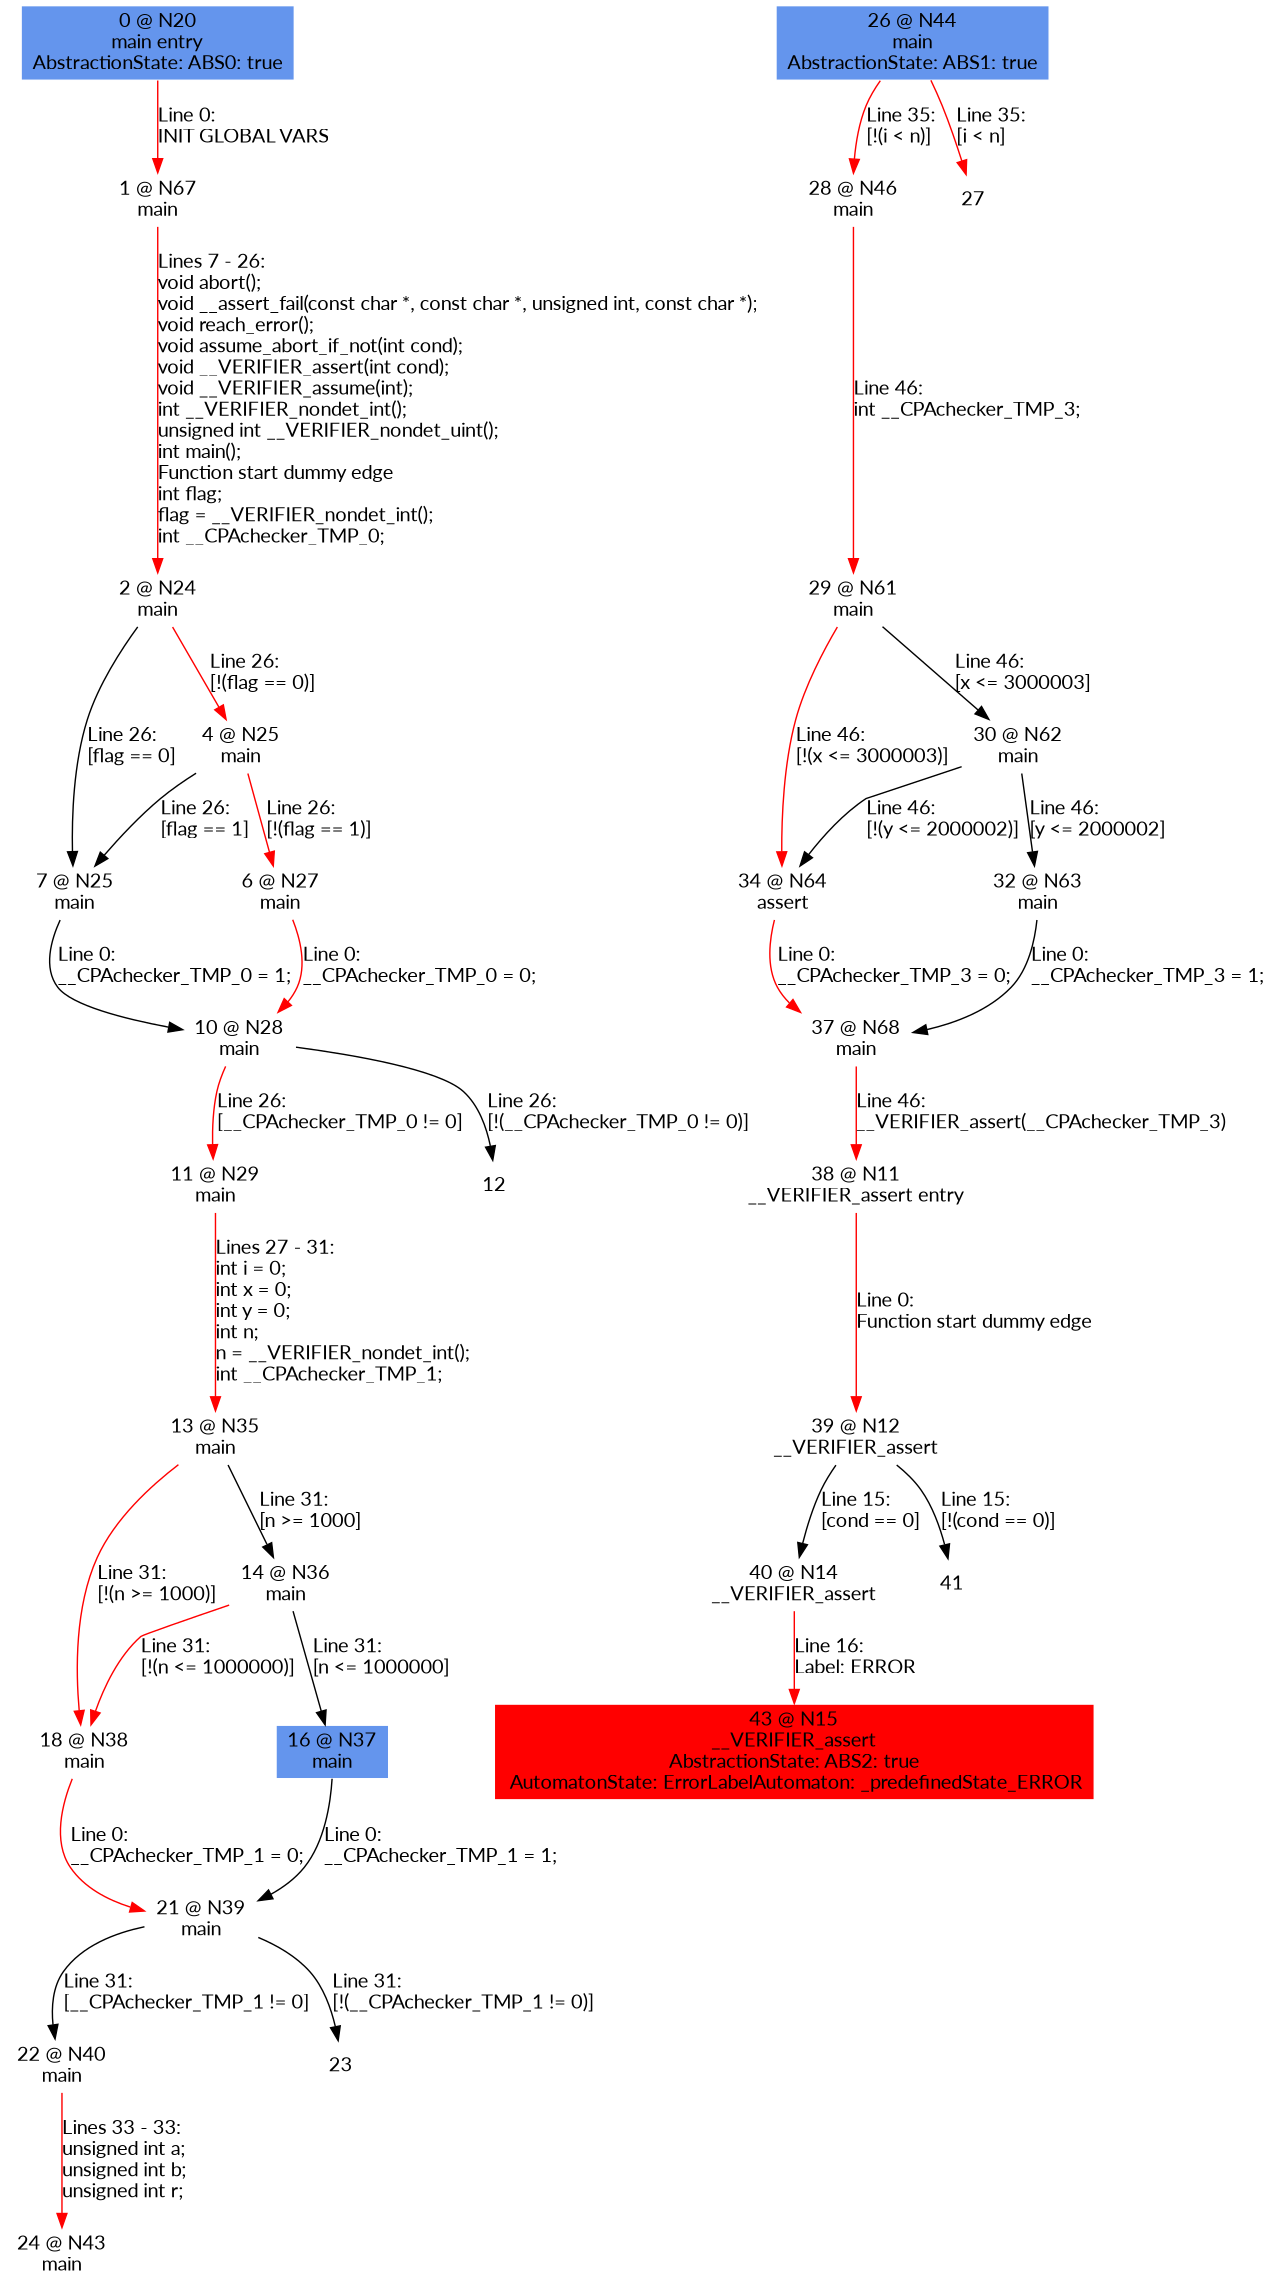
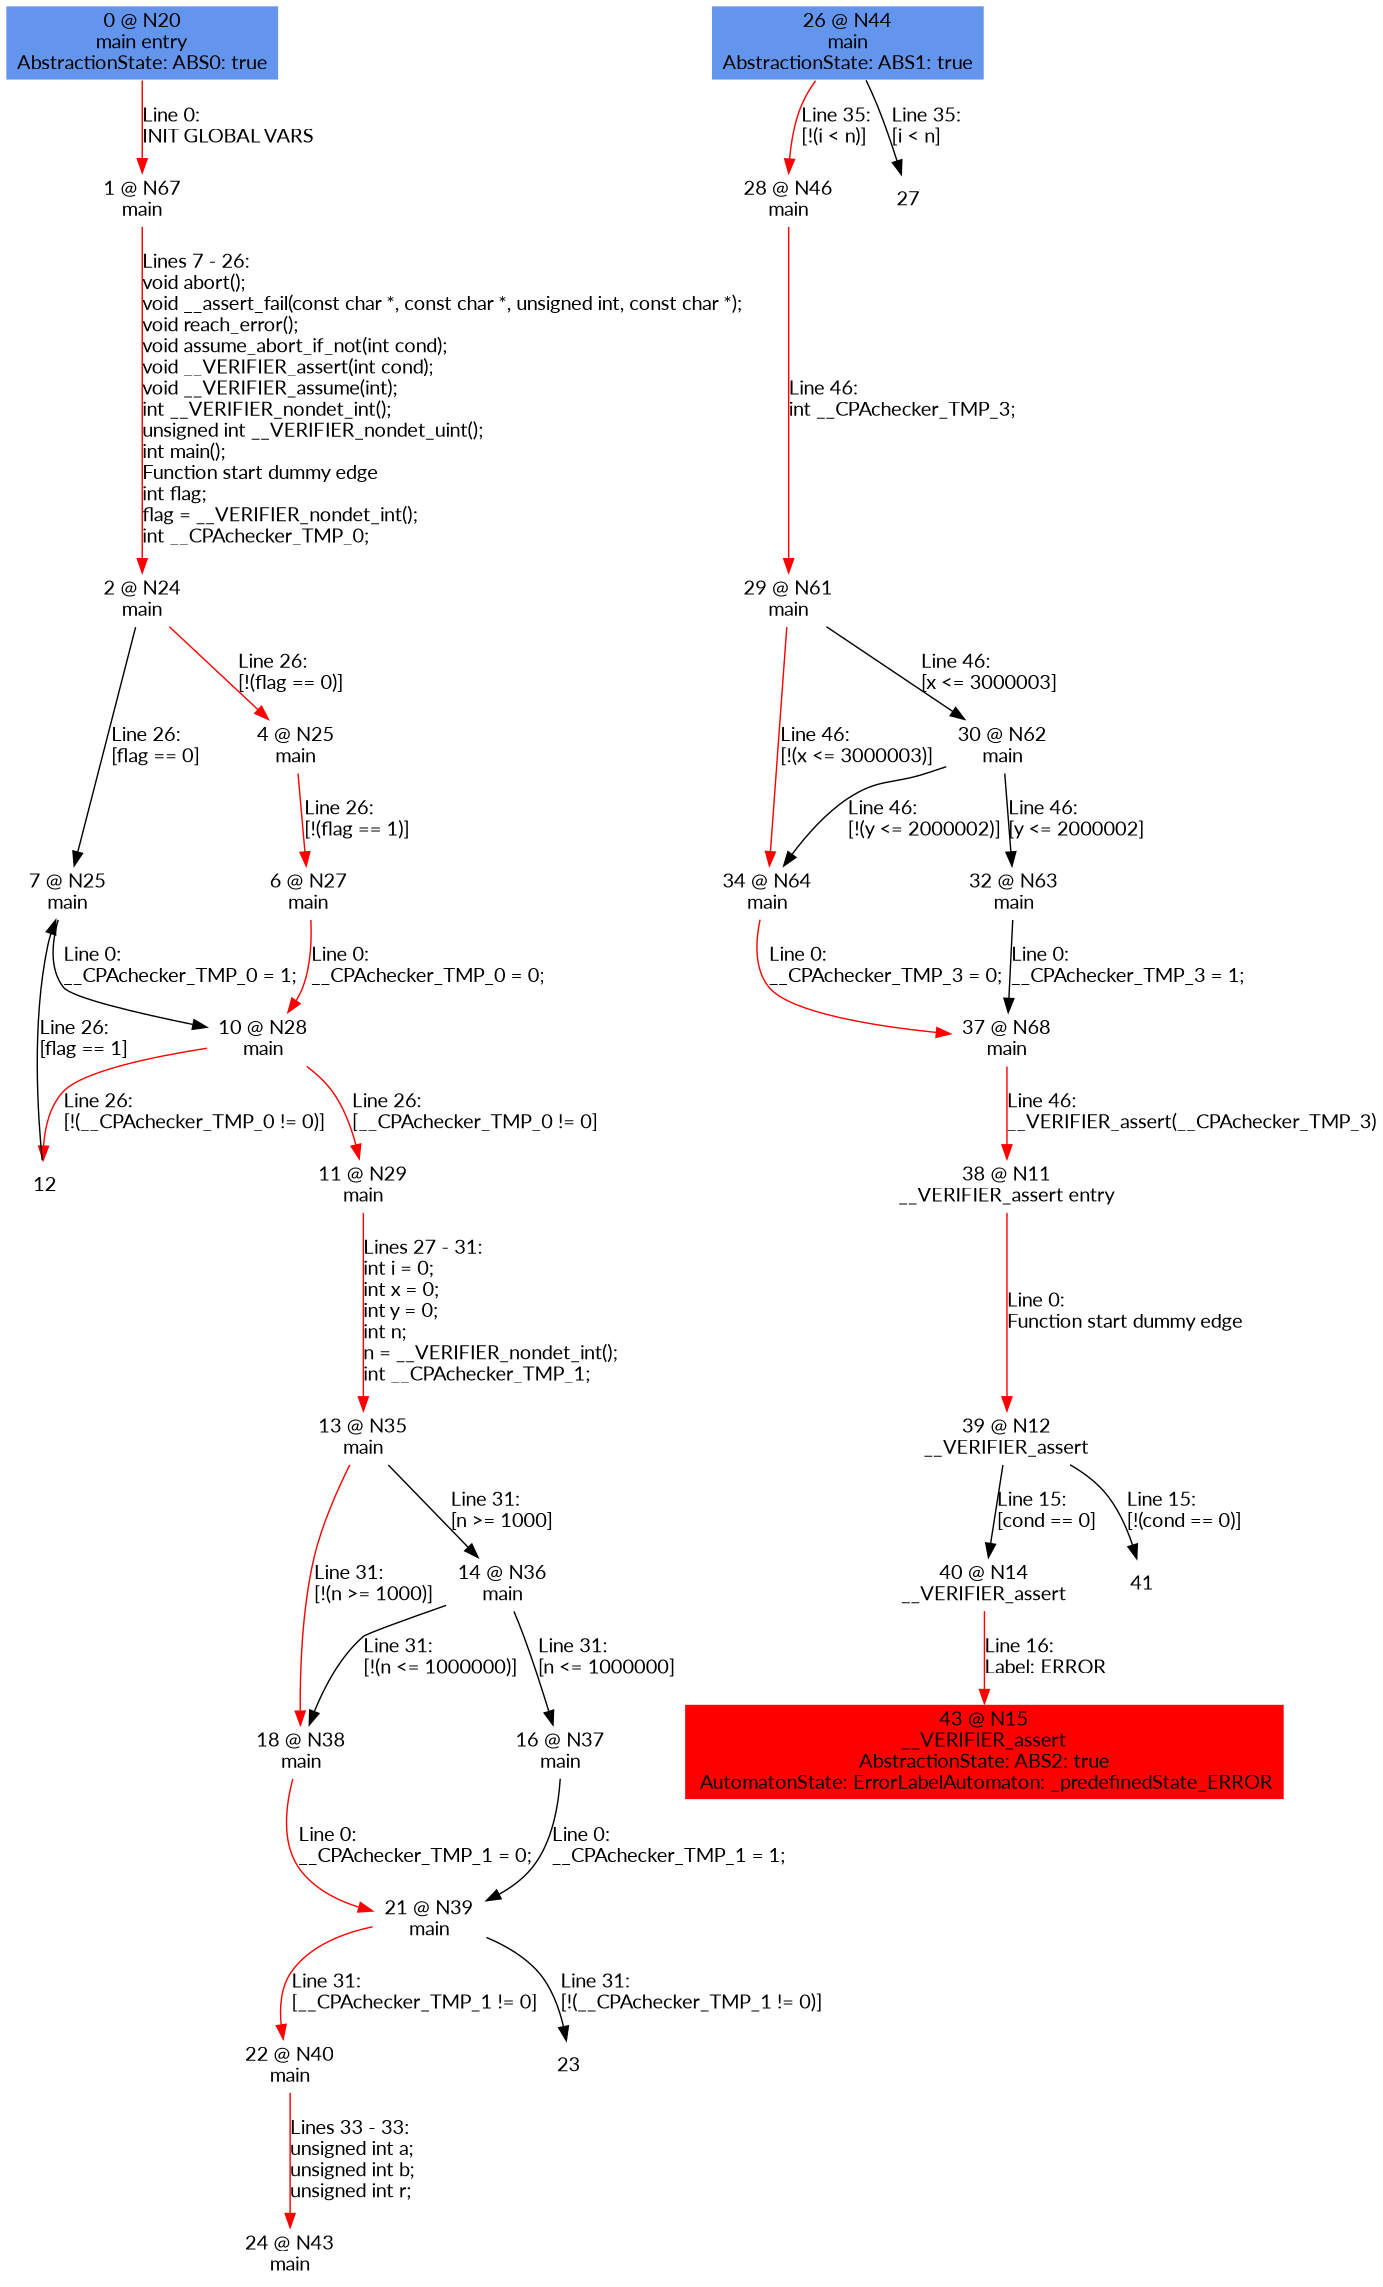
(948, 120) -> (883, 120)
(147, 811) -> (38, 1046)
(783, 893) -> (768, 893)
(412, 1069) -> (104, 1071)
(143, 1635) -> (363, 1637)
(332, 1752) -> (561, 1752)
(77, 1957) -> (305, 1957)
